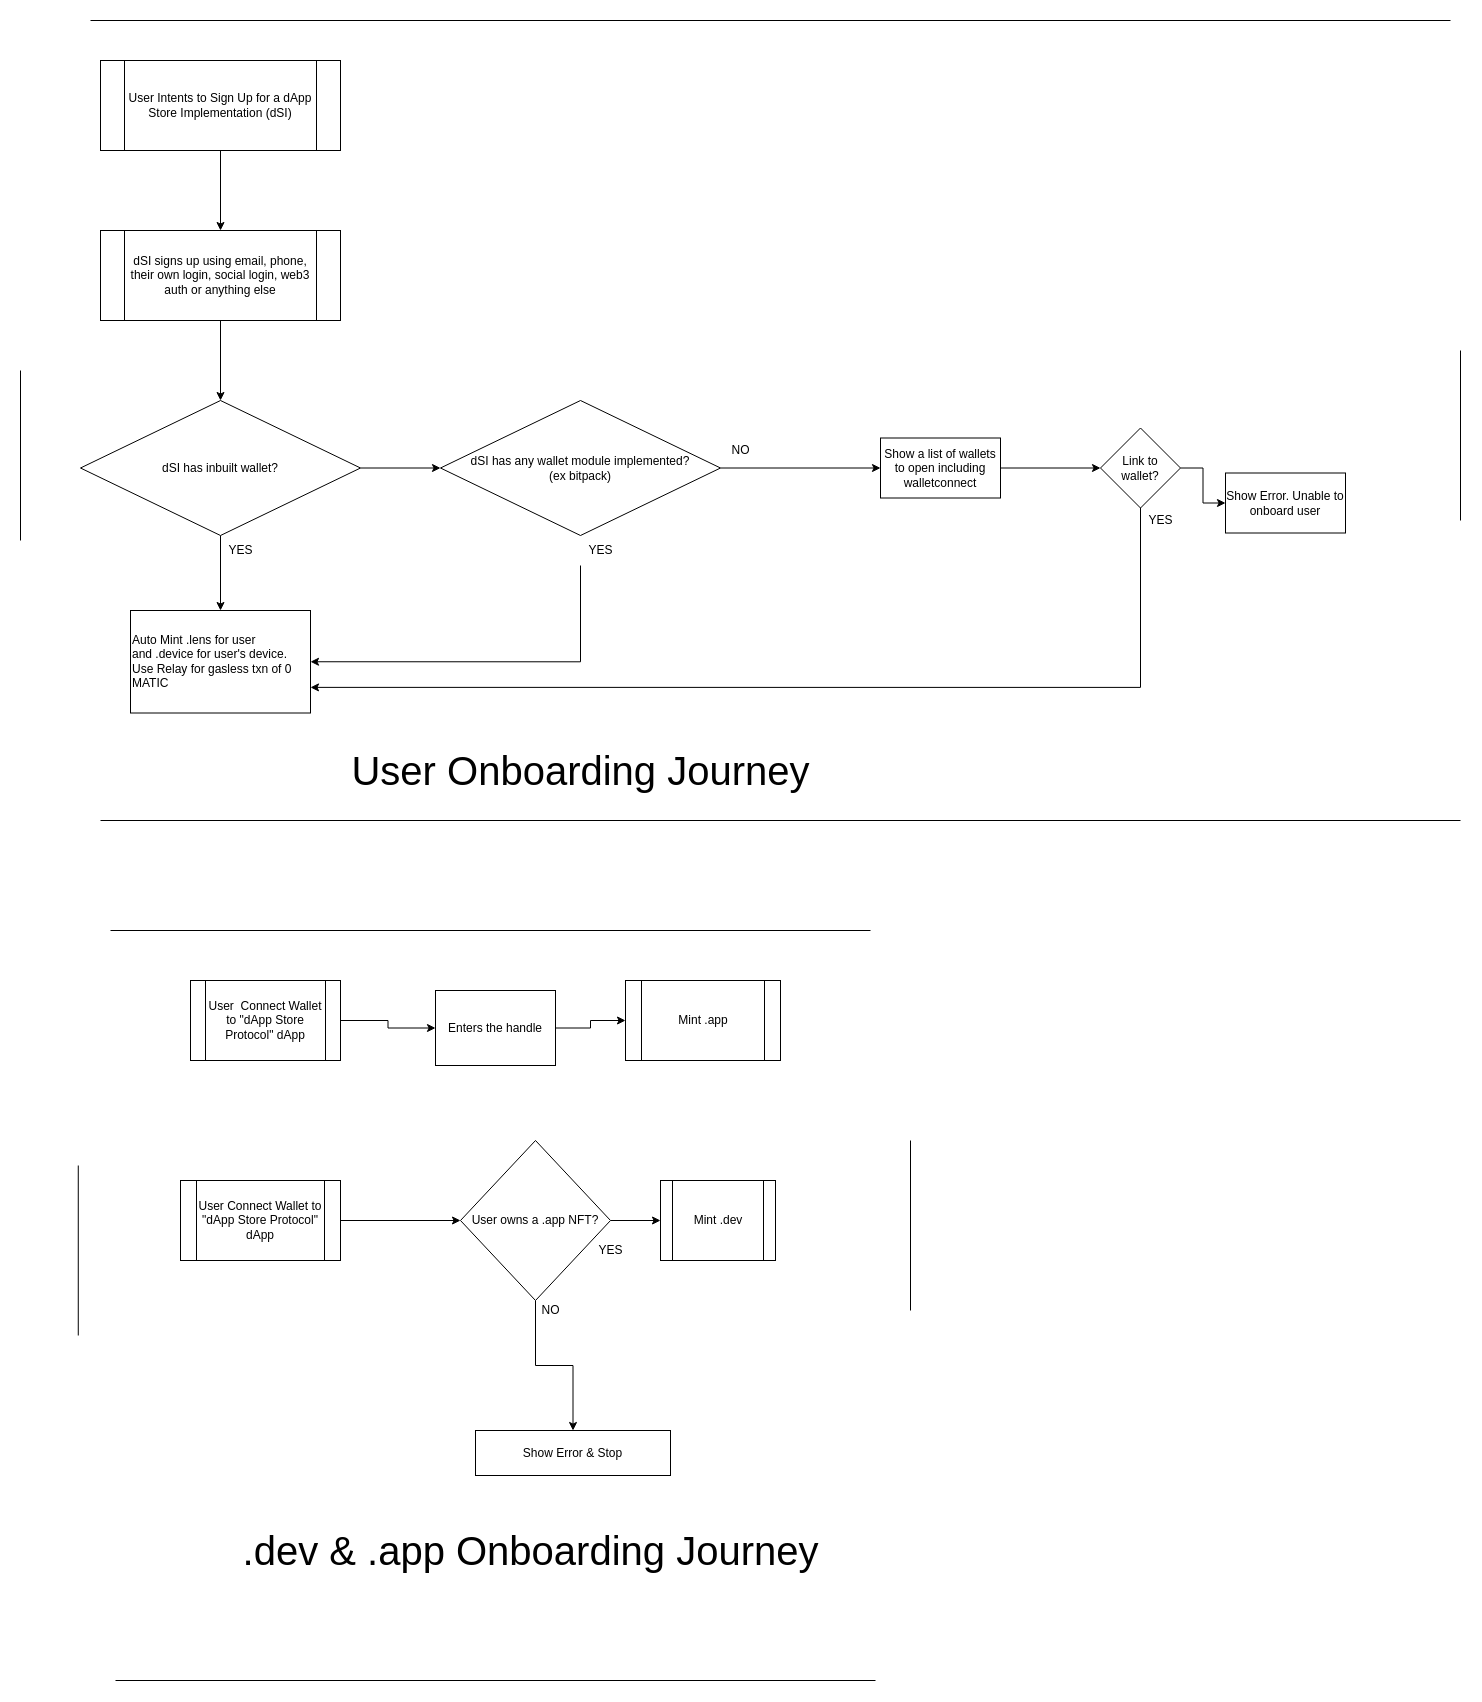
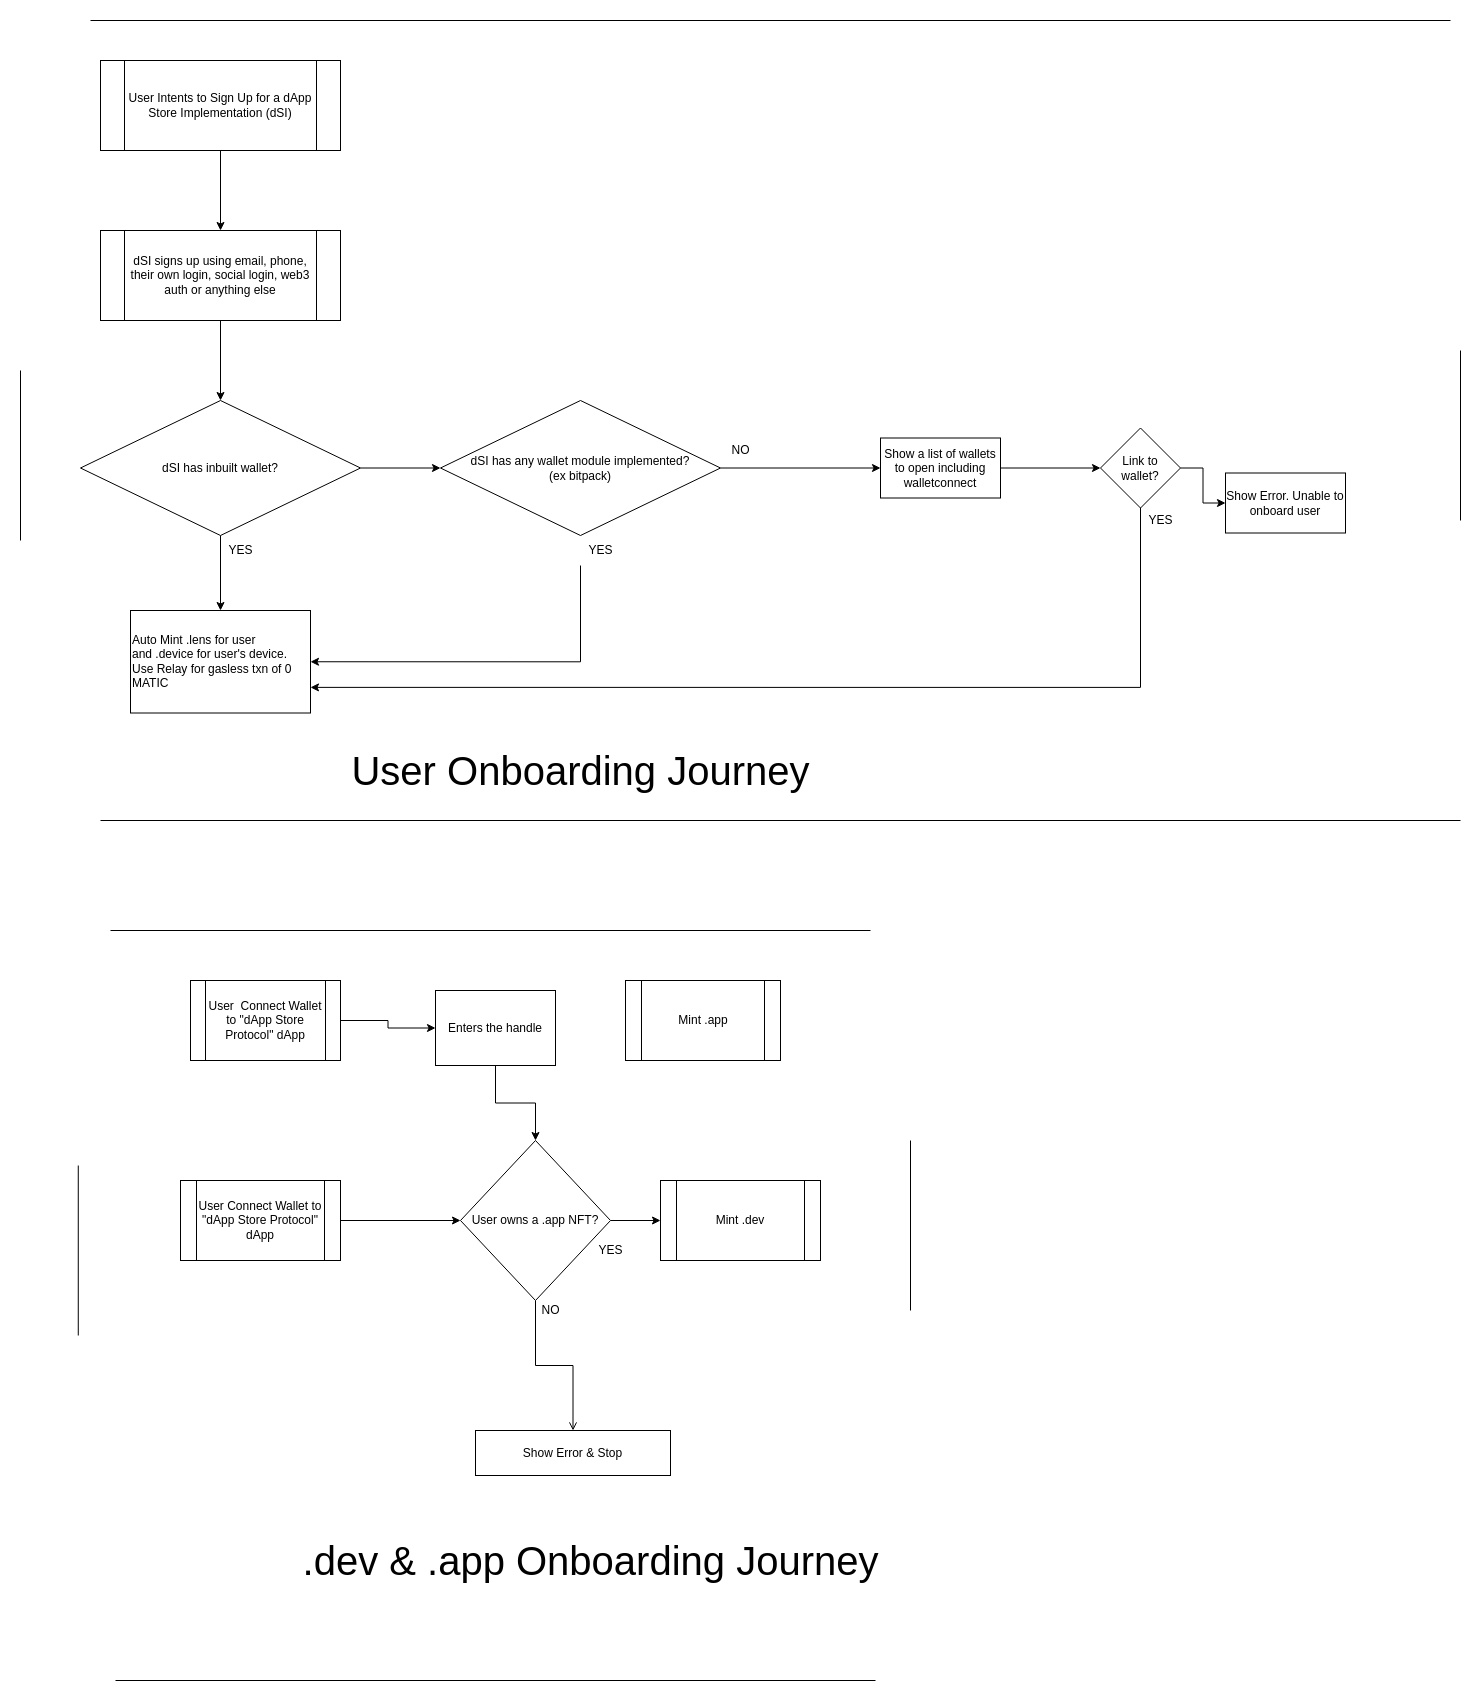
(591, 1028) -> (513, 1103)
(718, 1221) -> (741, 1221)
(573, 1422) -> (573, 1423)
(531, 1551) -> (591, 1561)
